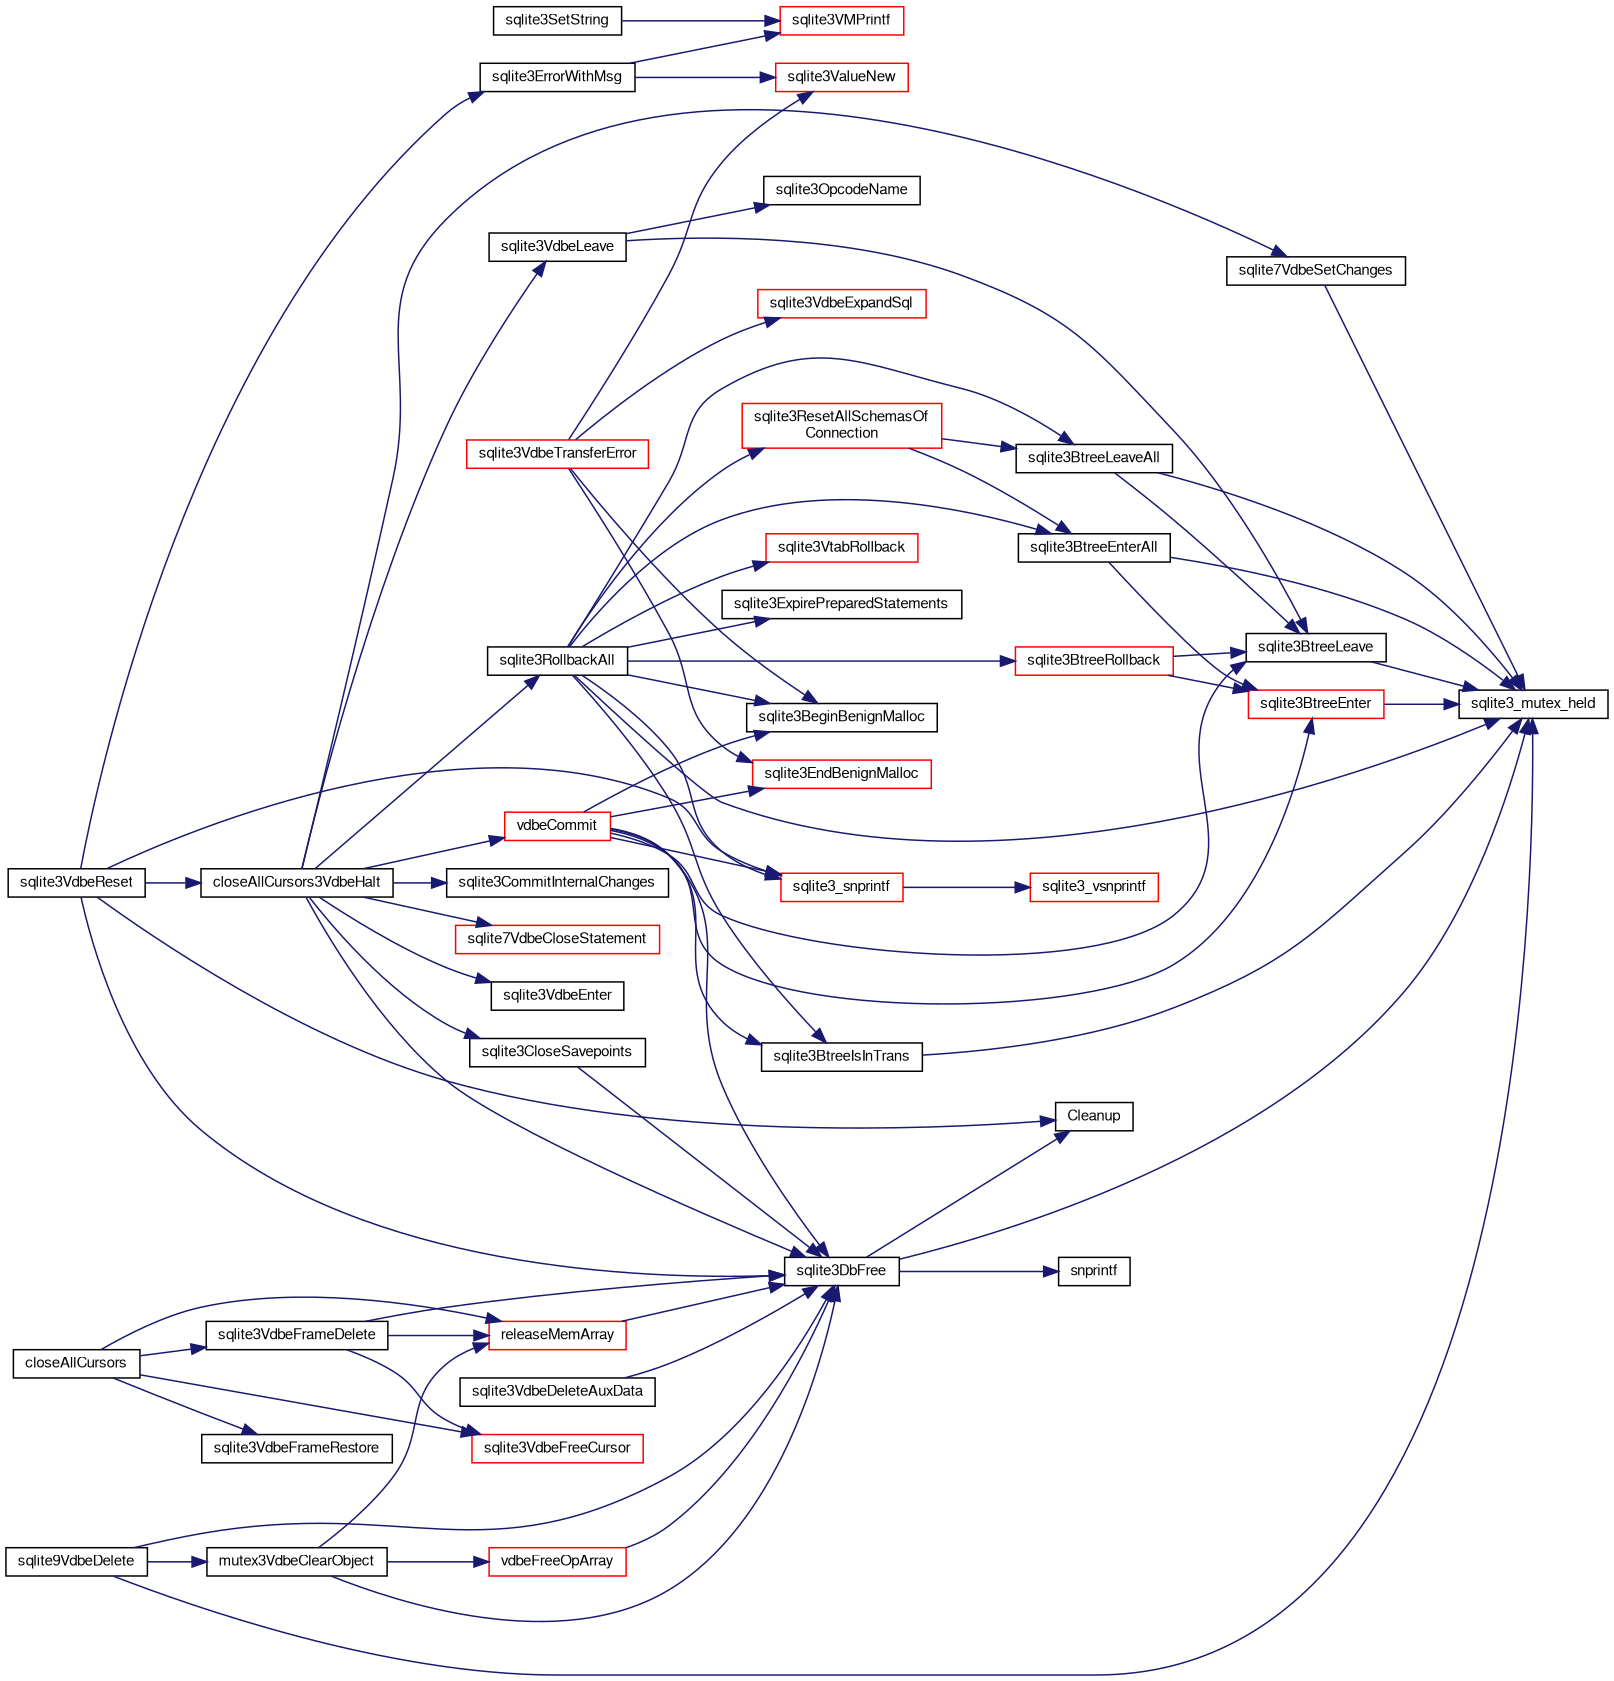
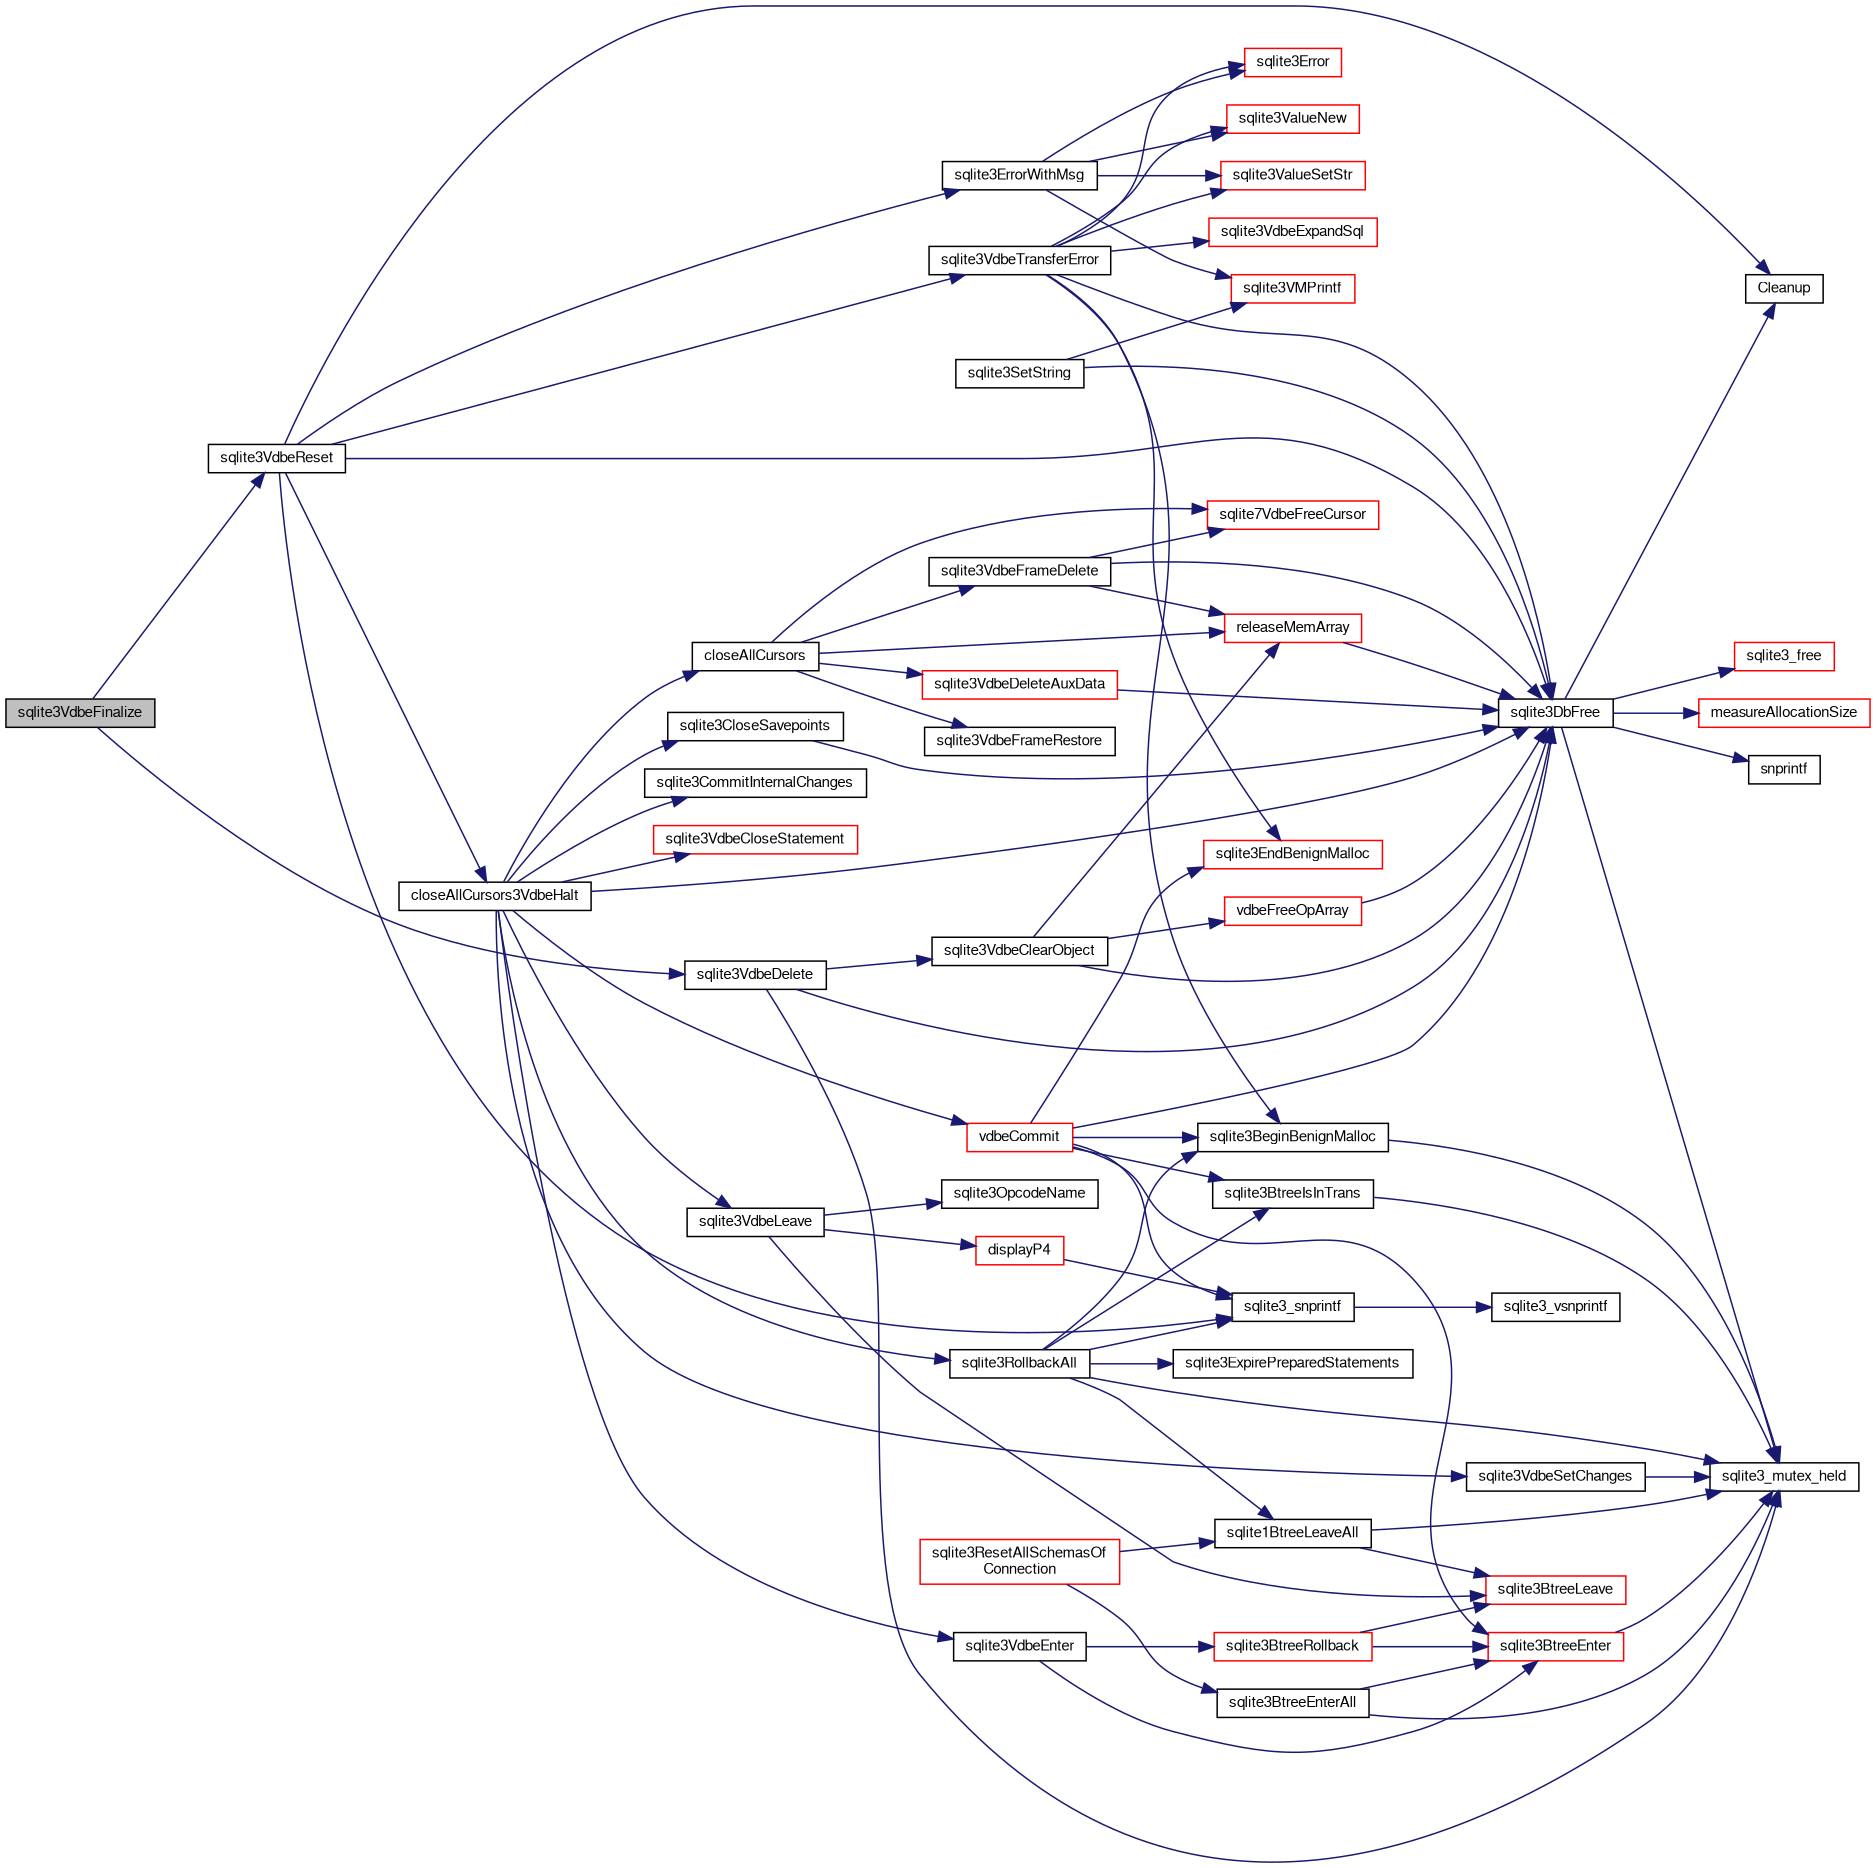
none -> (1293, 63)
none -> (1293, 176)
(1316, 271) -> (1556, 1477)
none -> (641, 362)
none -> (1397, 371)
none -> (1389, 423)
(558, 454) -> (1020, 261)
(1094, 459) -> (1293, 1534)
(780, 505) -> none
(647, 539) -> none
(842, 548) -> none
(1316, 648) -> (1556, 1590)
none -> (1784, 657)
(814, 661) -> (1132, 1647)
none -> (863, 668)
(1418, 674) -> (1641, 1221)
none -> (80, 713)
none -> (1784, 713)
none -> (579, 764)
(842, 887) -> (1293, 1307)
(1094, 887) -> (1556, 1307)
(558, 939) -> (756, 840)
(1010, 954) -> none
none -> (1020, 1251)
(558, 1392) -> (1020, 685)
(558, 1449) -> (1293, 515)
(77, 1562) -> (756, 975)
(297, 1562) -> (1020, 951)
none -> (1282, 1752)
